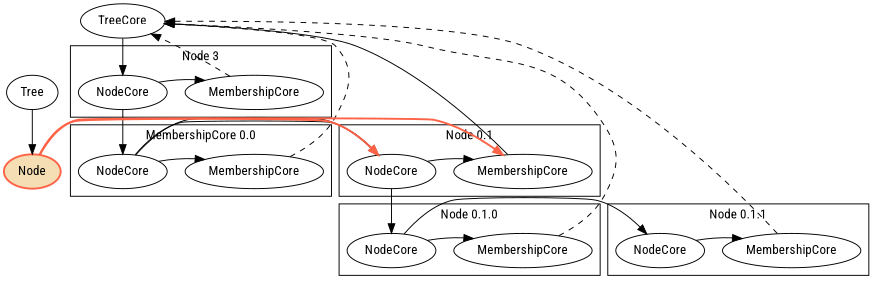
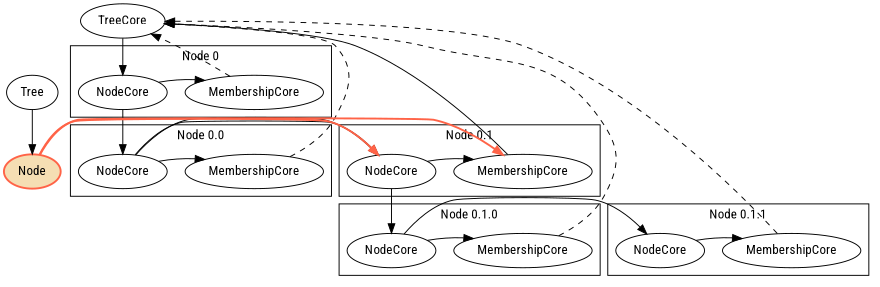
(201, 57) -> (201, 57)
(201, 136) -> (201, 136)
